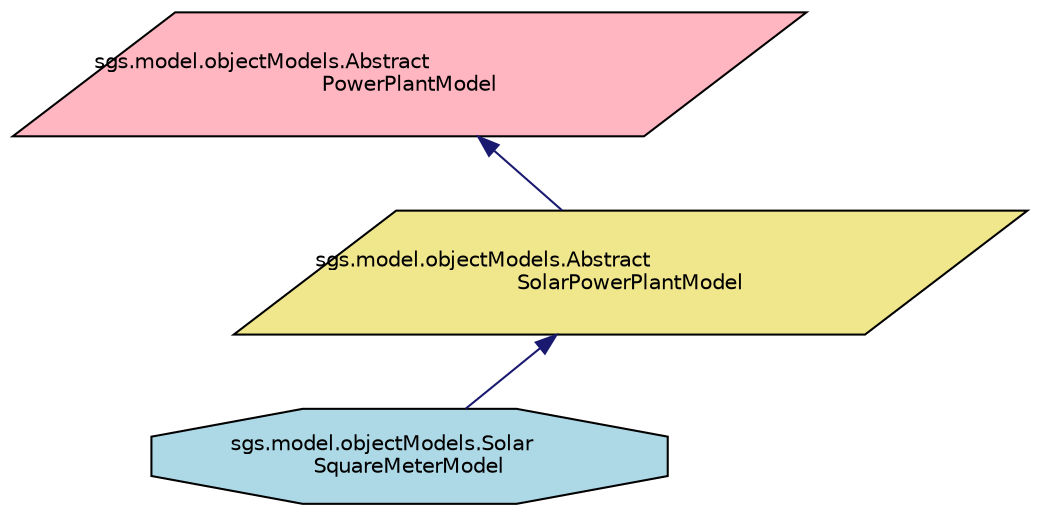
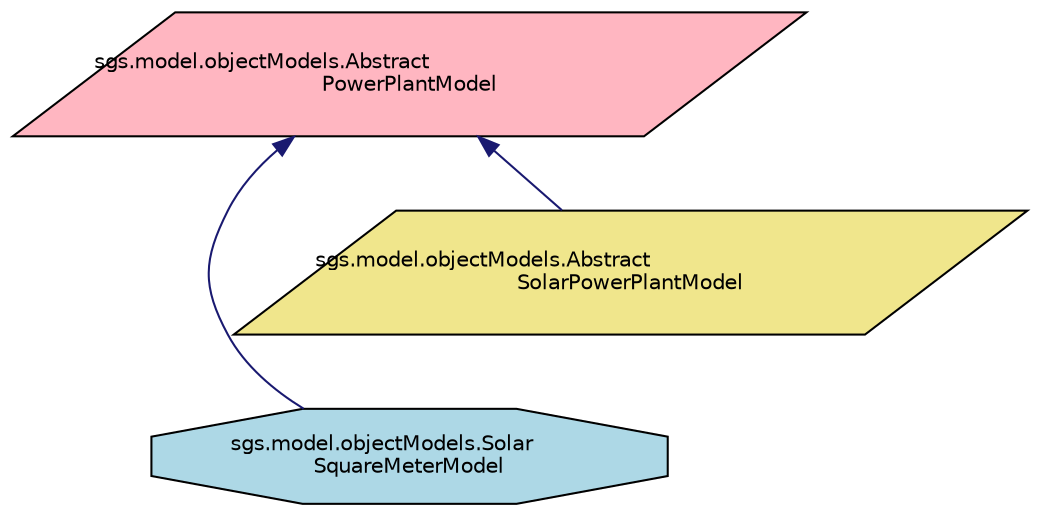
(503, 378) -> (210, 287)
